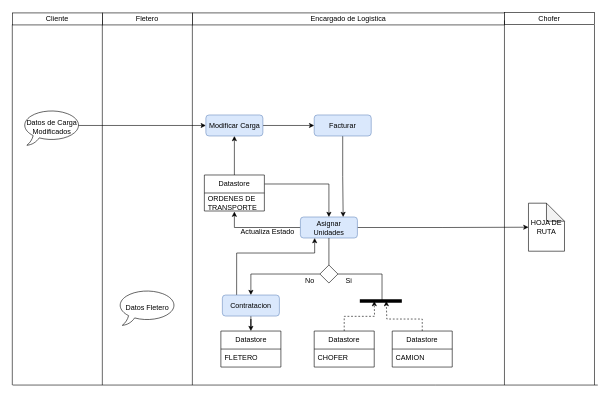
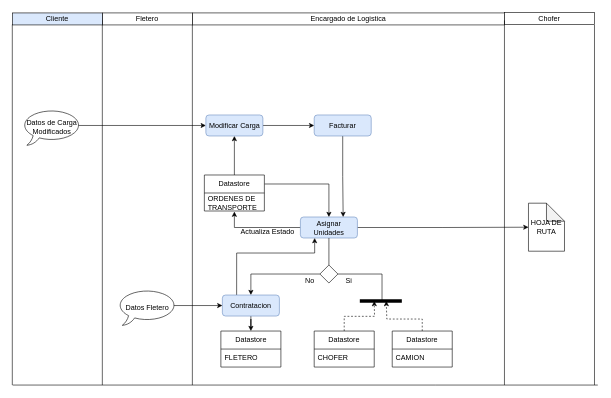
(57, 19) -> (57, 19)
none -> (196, 305)
